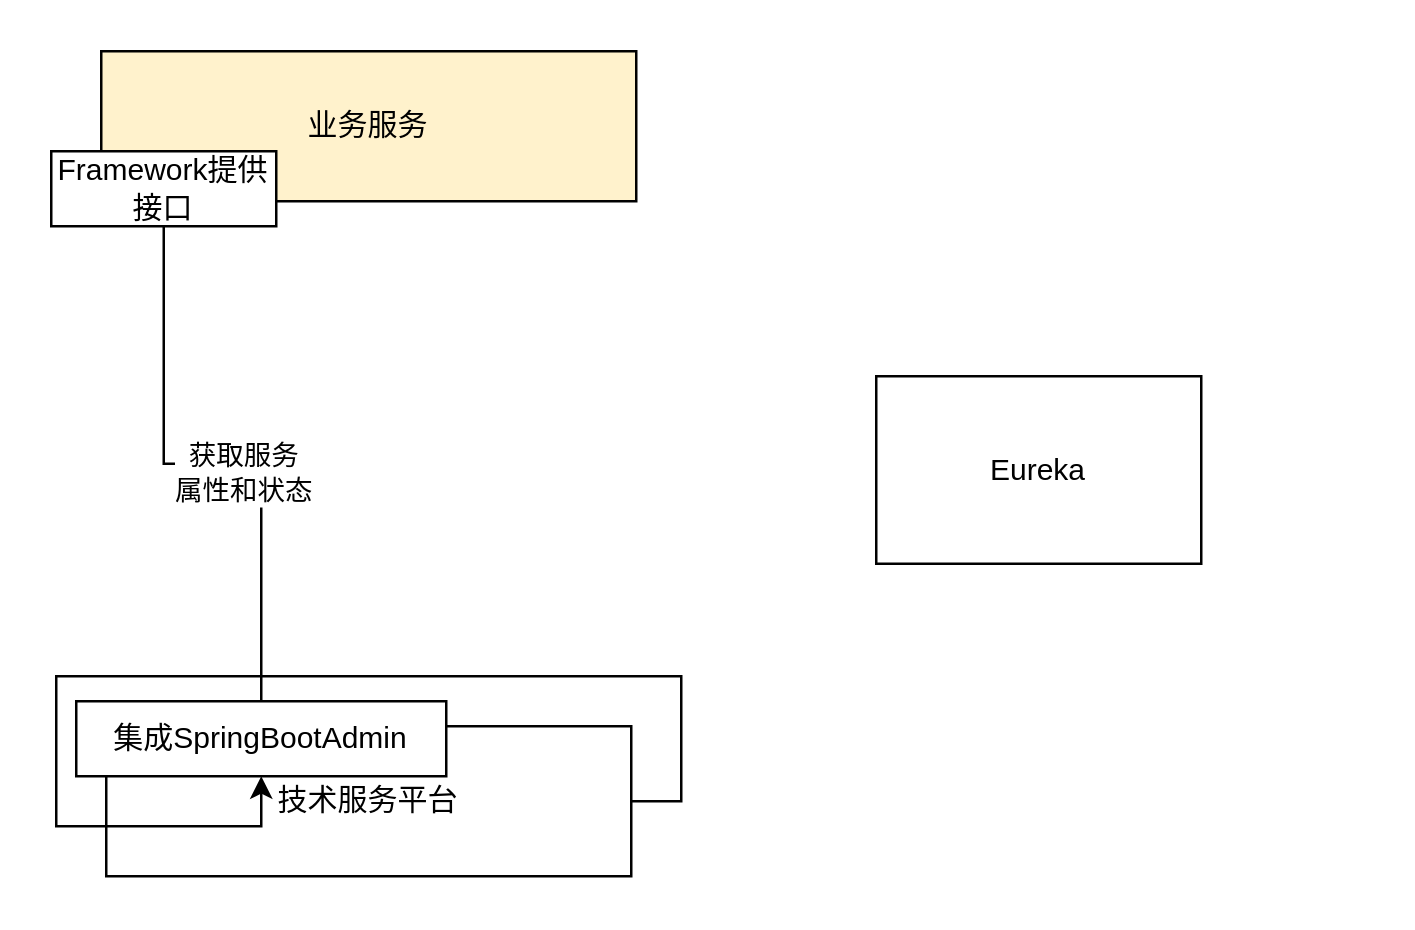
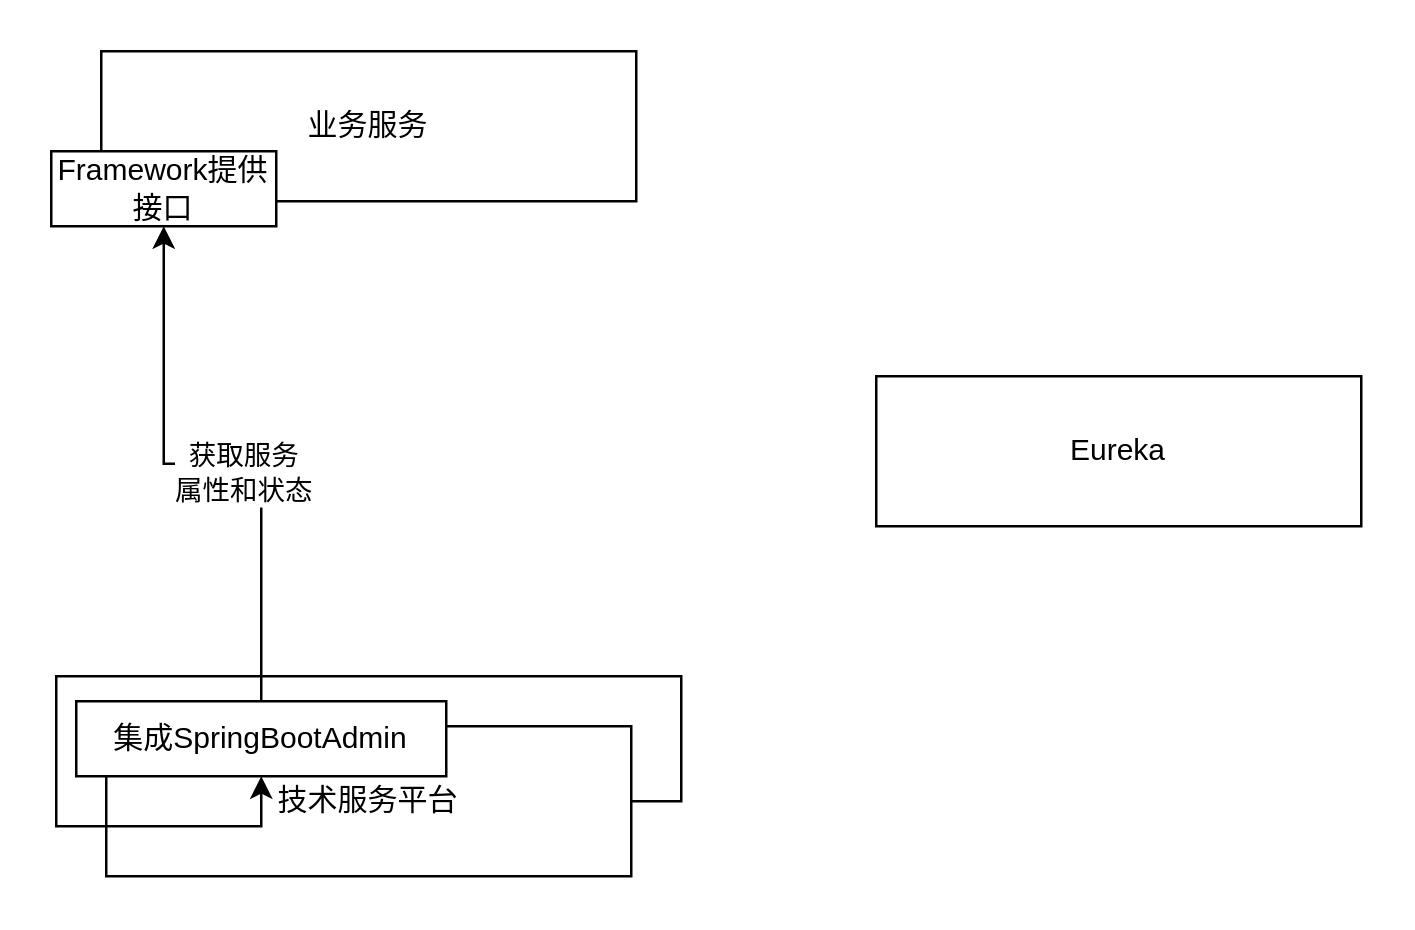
(369, 126) -> (369, 126)
(164, 237) -> (164, 244)
(1039, 470) -> (1119, 451)
